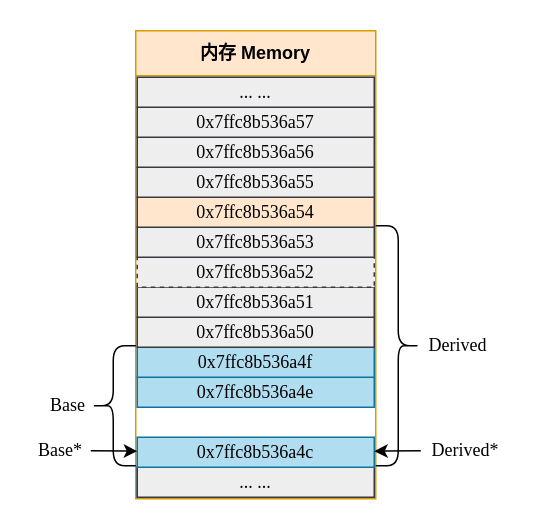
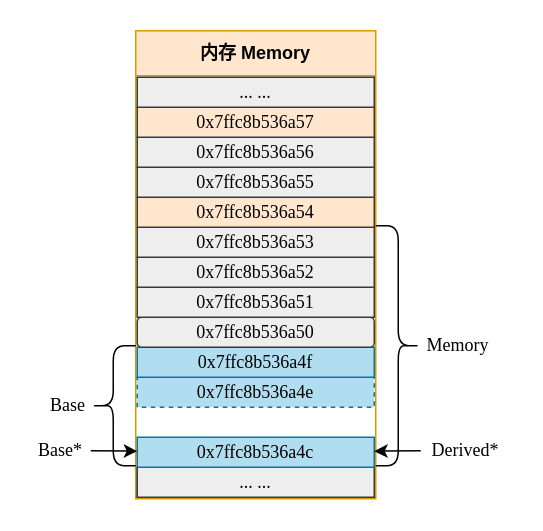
(256, 122) -> (256, 122)
(256, 272) -> (256, 272)
(256, 332) -> (256, 332)
(458, 346) -> (458, 346)
(256, 392) -> (256, 392)
